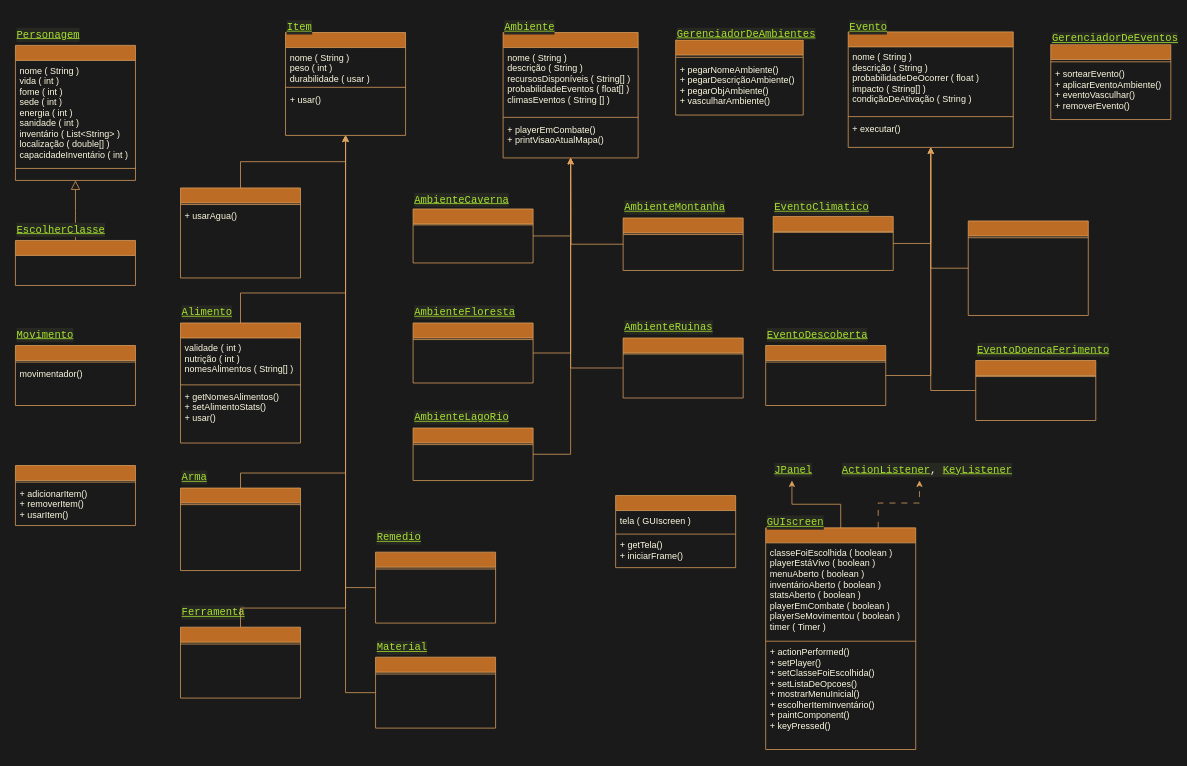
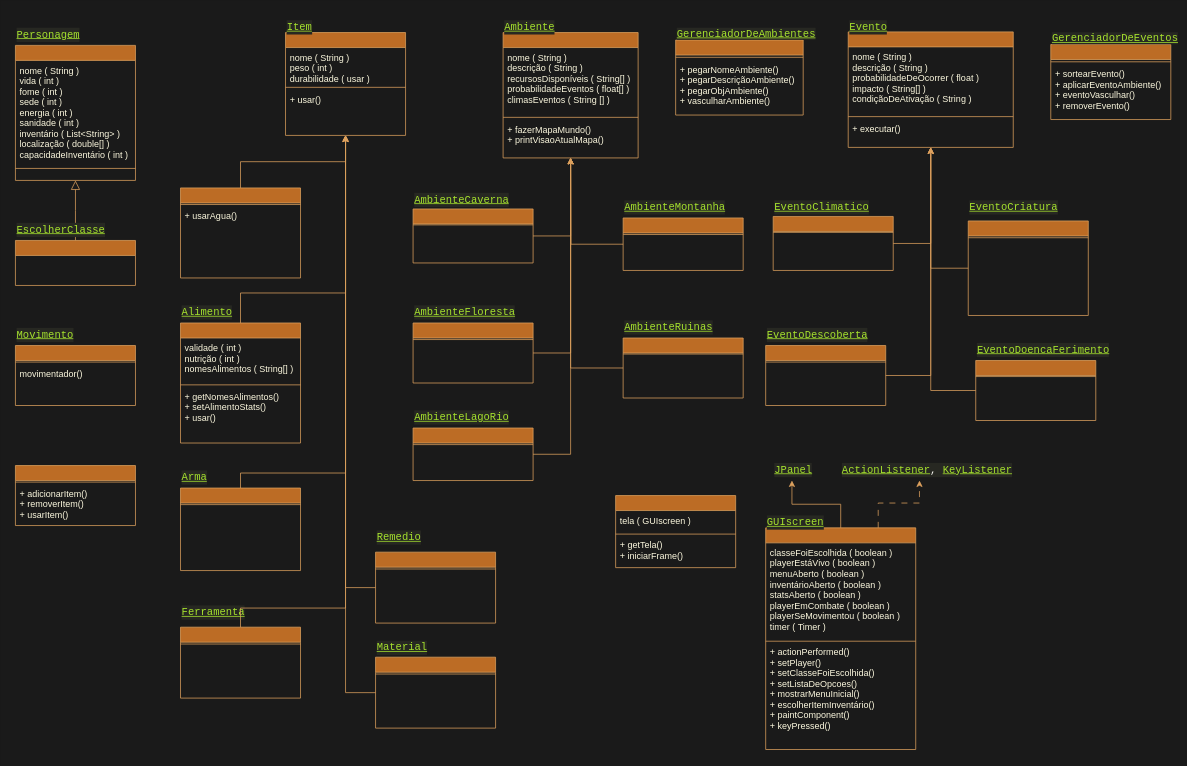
(553, 130) -> (551, 130)
none -> (1017, 208)
